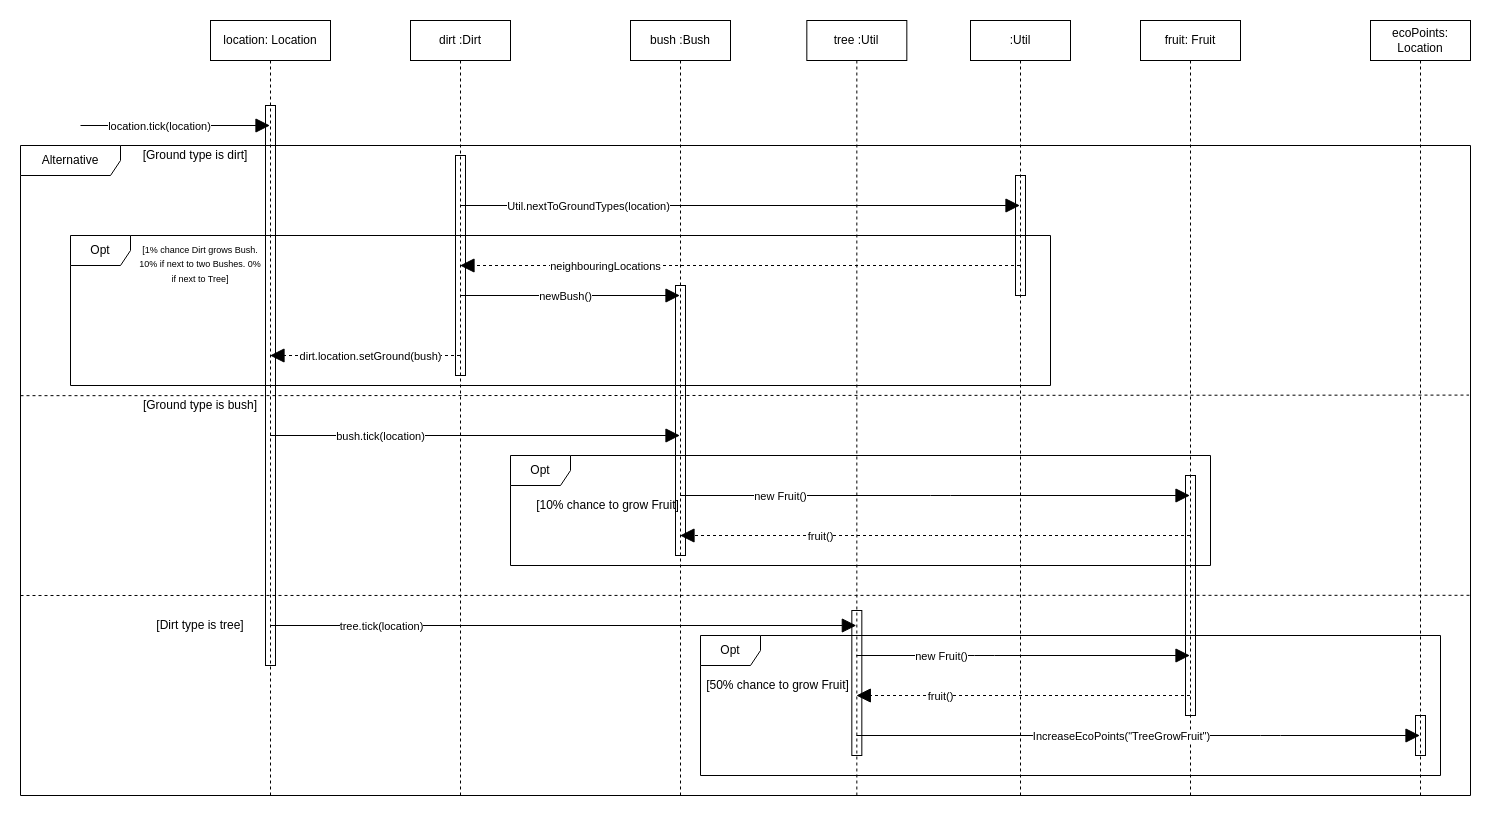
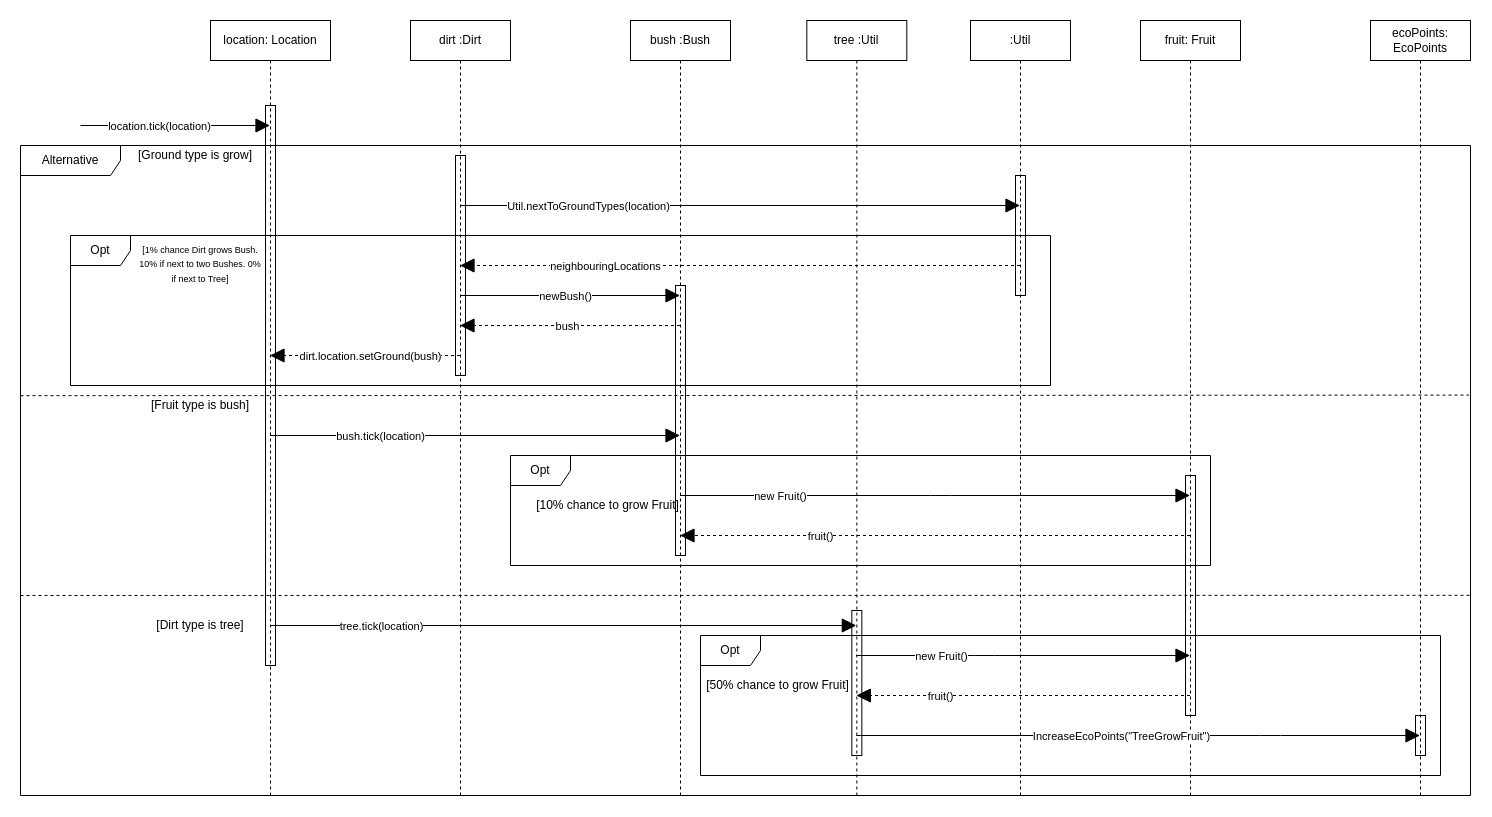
(1421, 41) -> (1421, 41)
(196, 156) -> (196, 156)
none -> (576, 326)
(201, 406) -> (201, 406)
